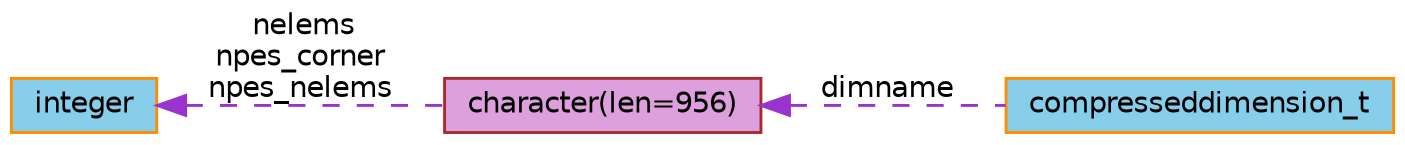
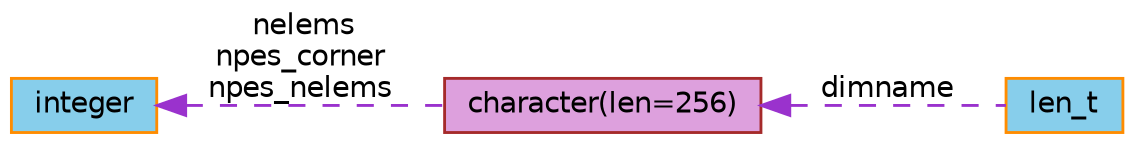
(603, 105) -> (603, 105)
(1200, 105) -> (1064, 105)
